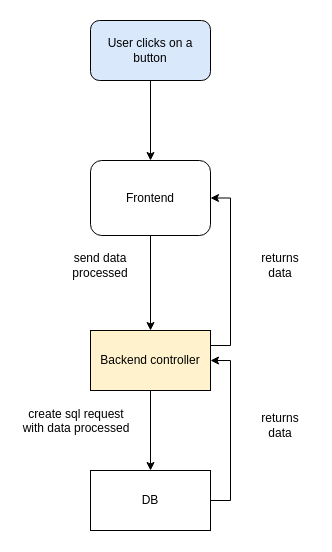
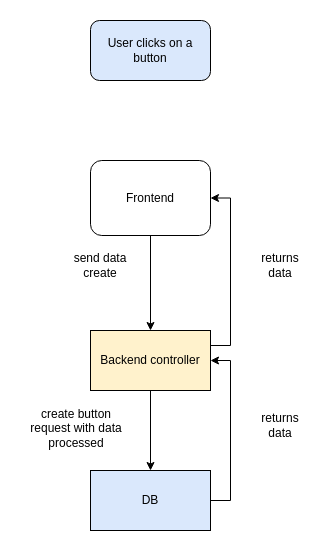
(151, 117) -> none
(101, 266) -> (101, 266)
(77, 429) -> (77, 429)
(151, 501) -> (151, 501)
